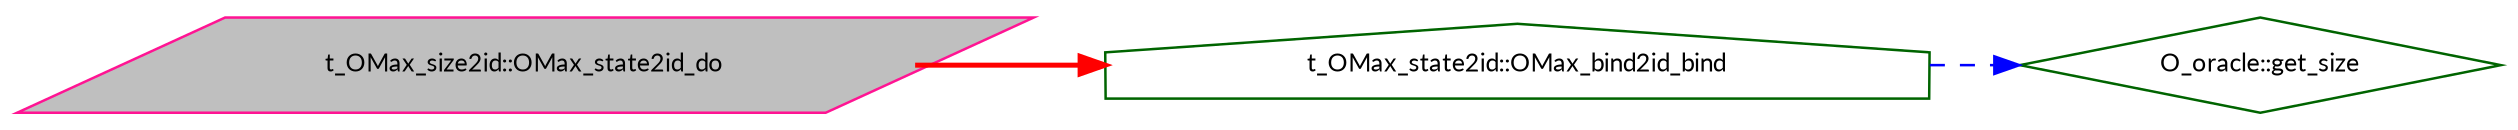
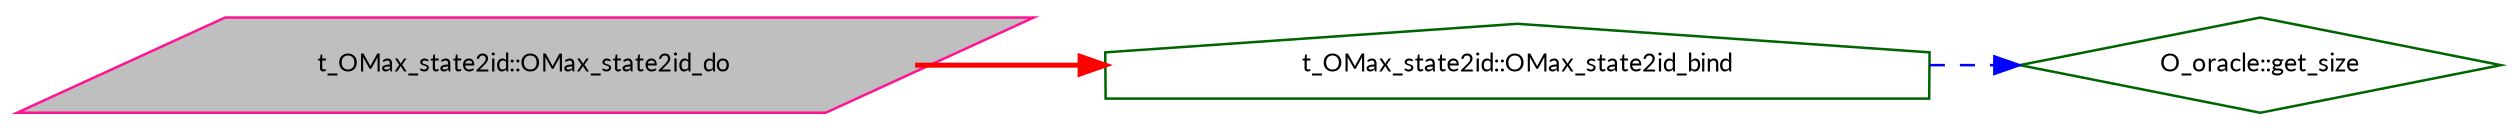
(525, 65) -> (525, 65)
(1517, 65) -> (1517, 65)
